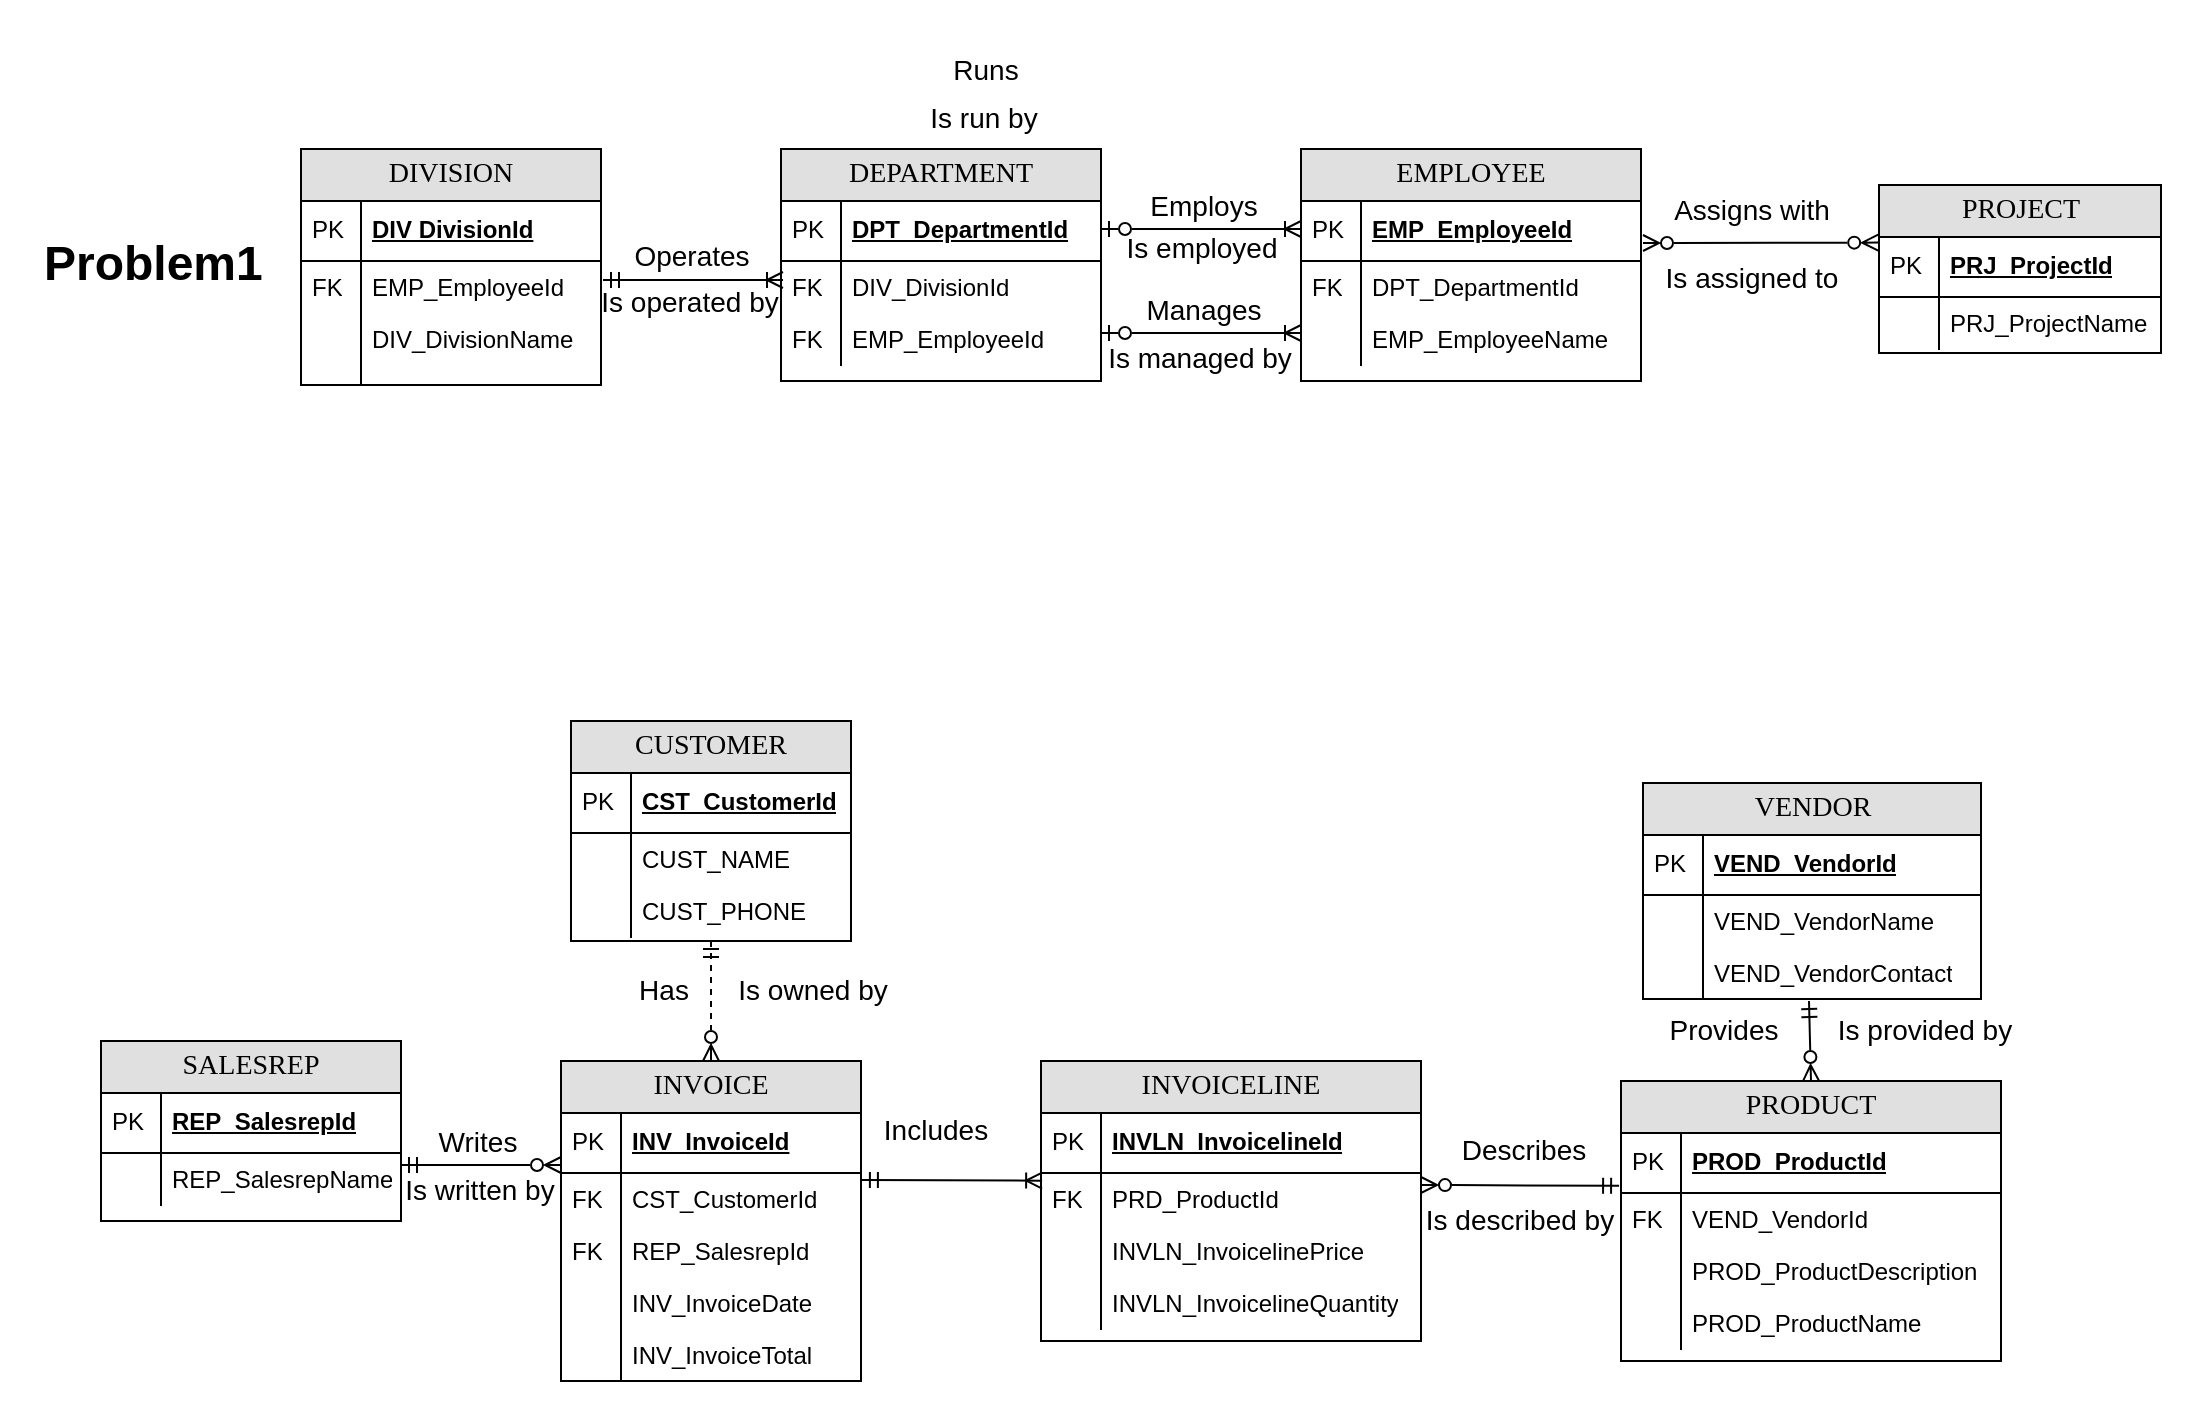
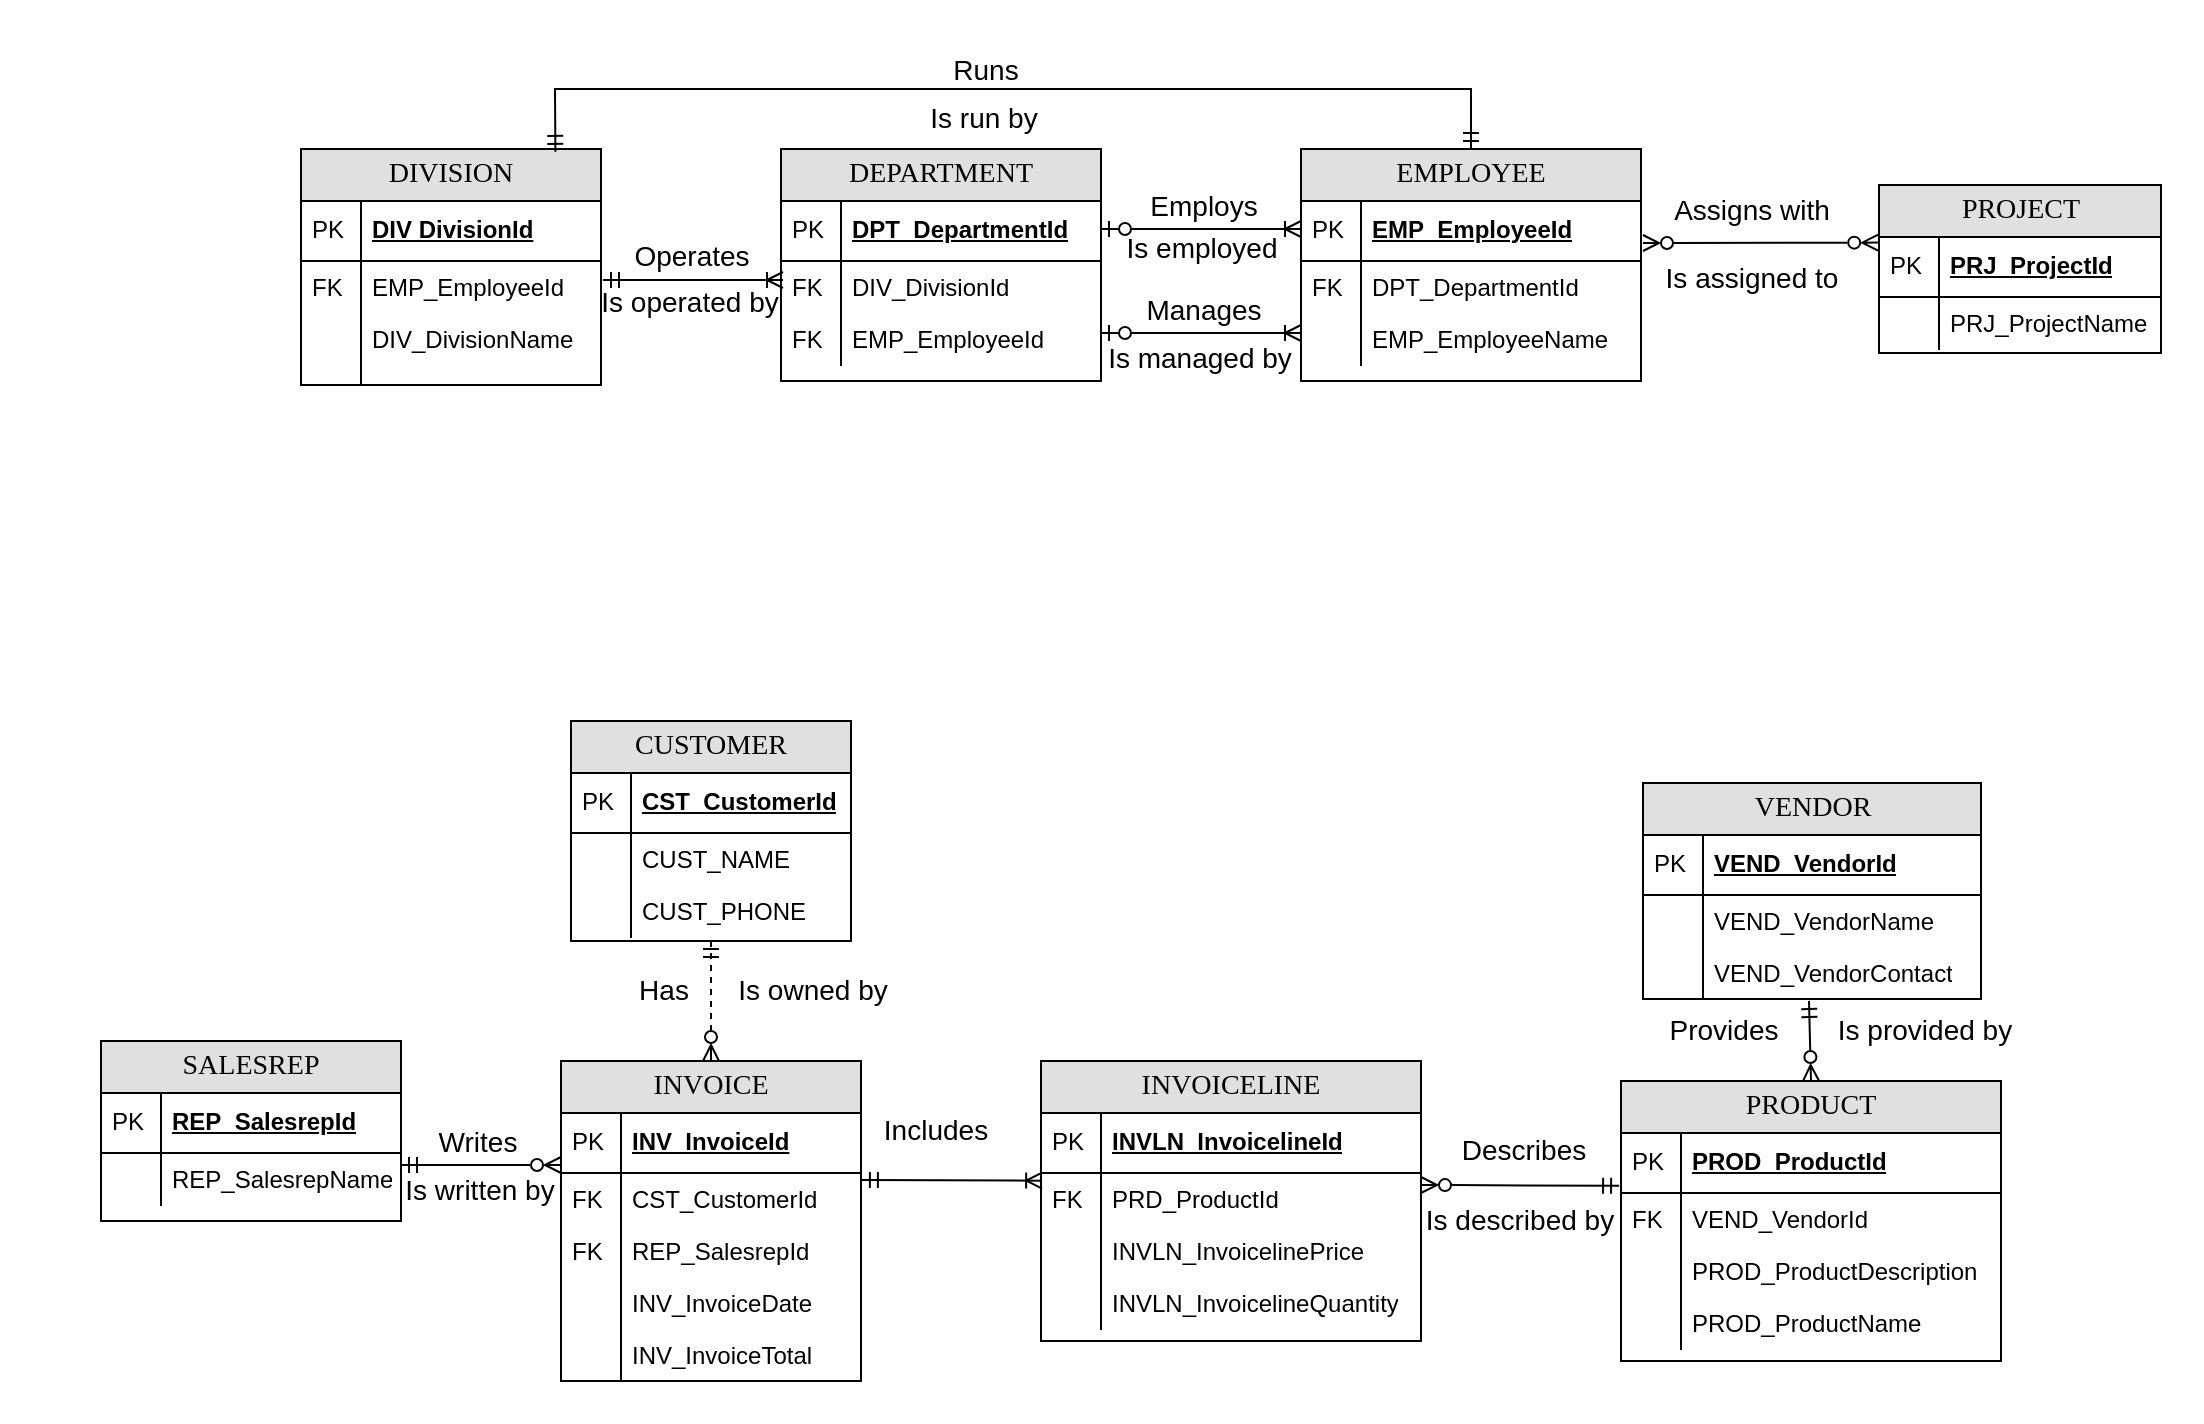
none -> (1012, 89)
(171, 265) -> none
